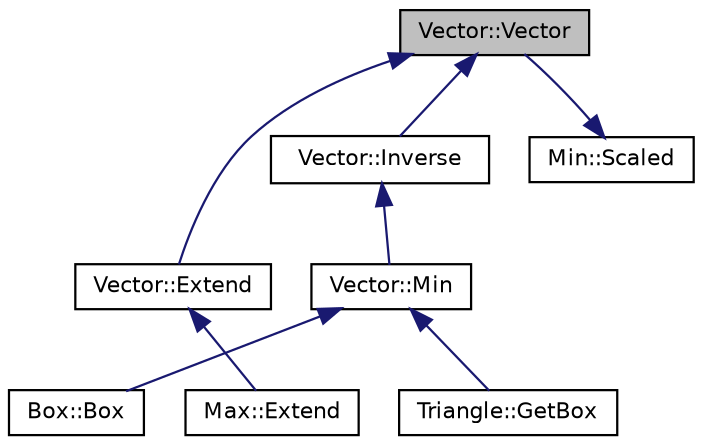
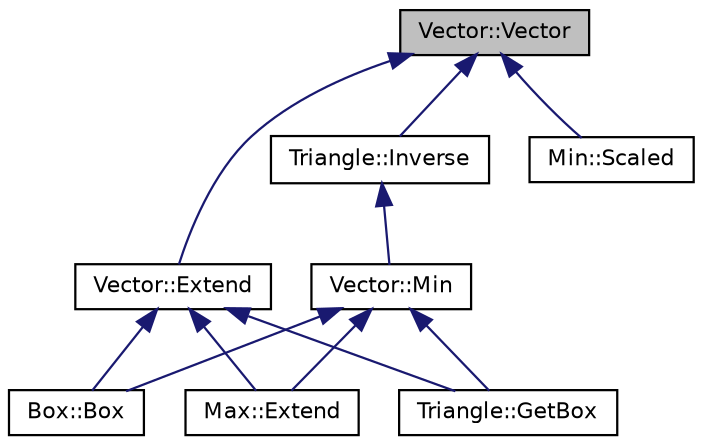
(559, 86) -> (547, 106)
(380, 160) -> (380, 160)
none -> (352, 354)
none -> (323, 358)
none -> (118, 359)
